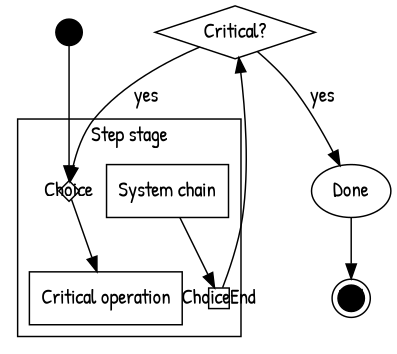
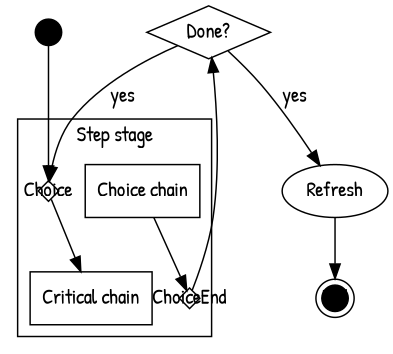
(235, 32) -> (209, 32)
(168, 191) -> (143, 191)
(351, 191) -> (335, 191)
(106, 298) -> (91, 298)
(219, 298) -> (190, 298)
